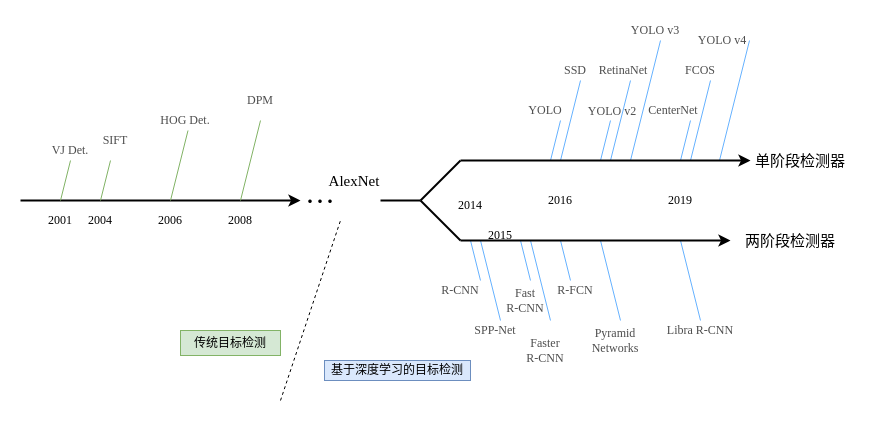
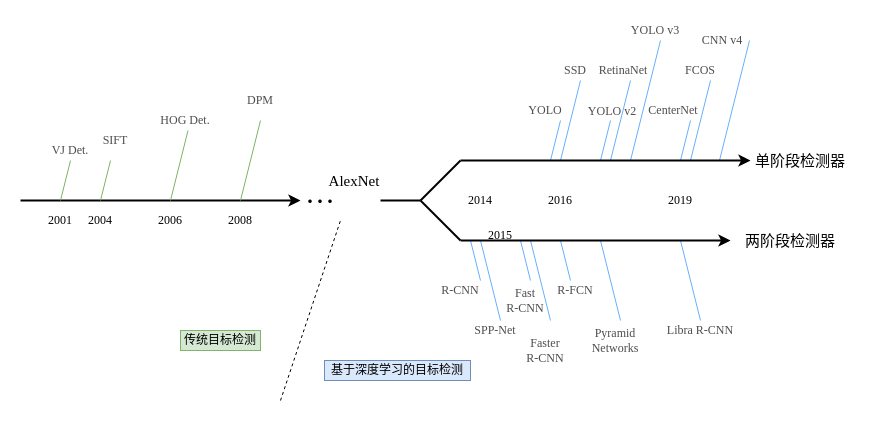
(723, 41) -> (723, 41)
(471, 206) -> (481, 201)
(231, 343) -> (221, 341)
